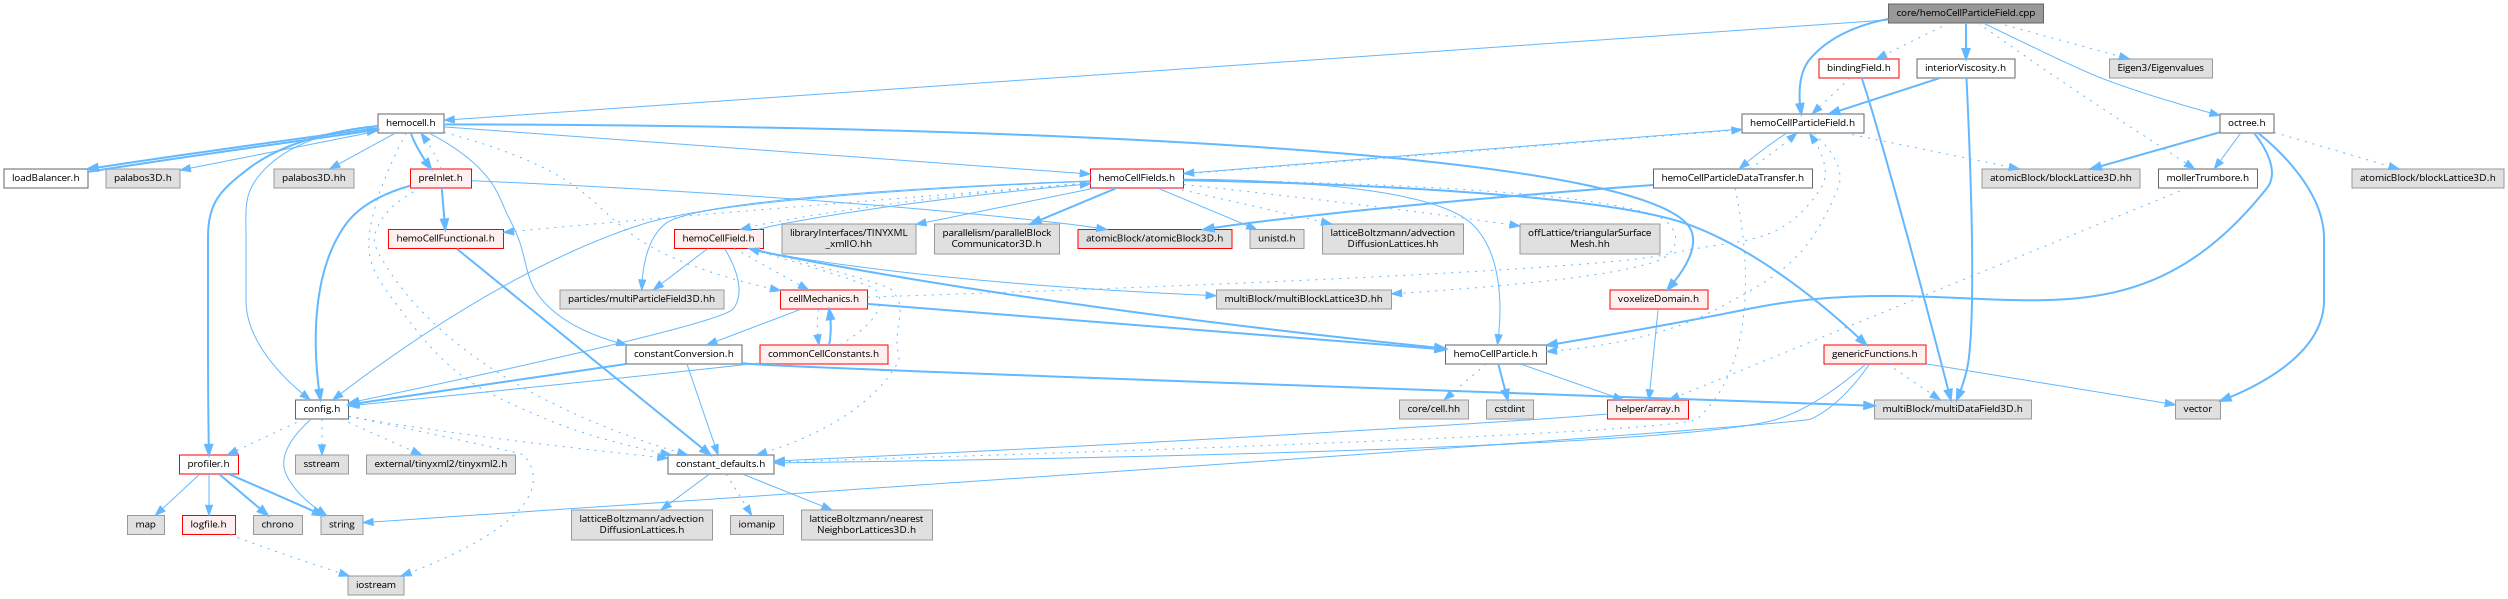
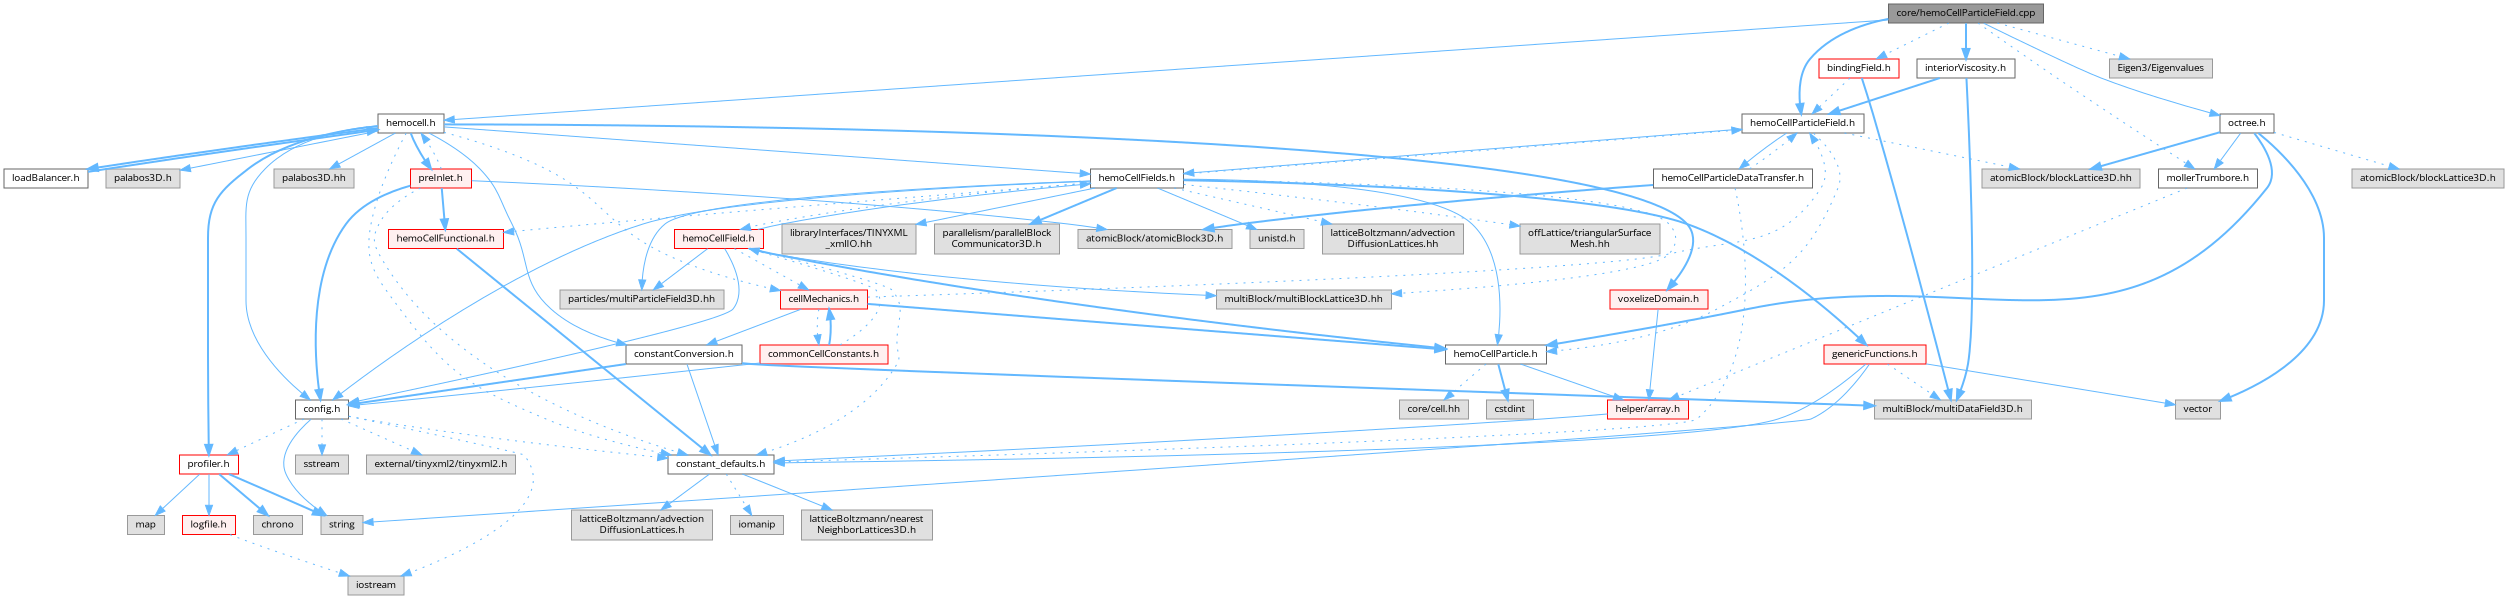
(1137, 178) -> (1137, 178)
(1155, 239) -> (1155, 239)
